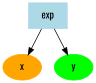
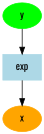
(59, 39) -> (22, 38)
